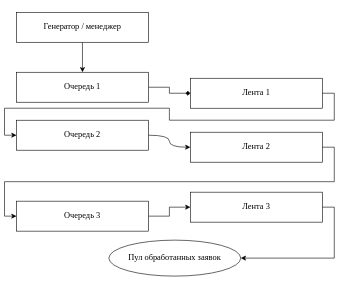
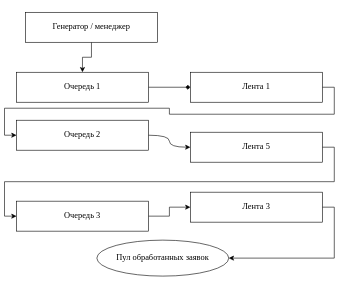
(83, 27) -> (92, 27)
(257, 93) -> (257, 87)
(257, 147) -> (257, 147)
(175, 258) -> (163, 258)
